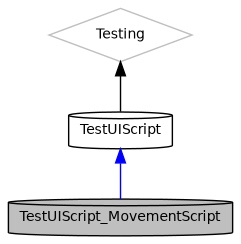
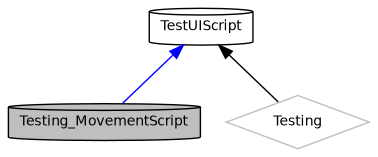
(121, 94) -> (254, 78)
(121, 217) -> (104, 122)
